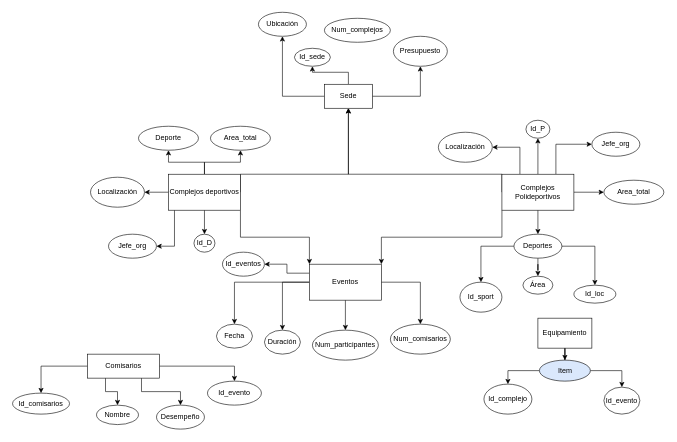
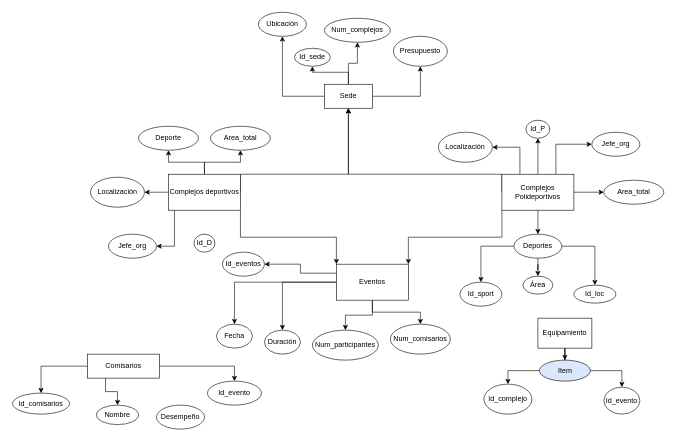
none -> (357, 63)
(204, 220) -> none
(345, 282) -> (372, 282)
(481, 297) -> (481, 294)
(158, 392) -> none
